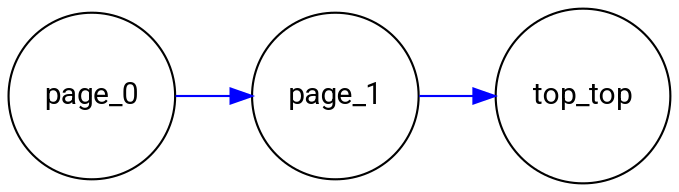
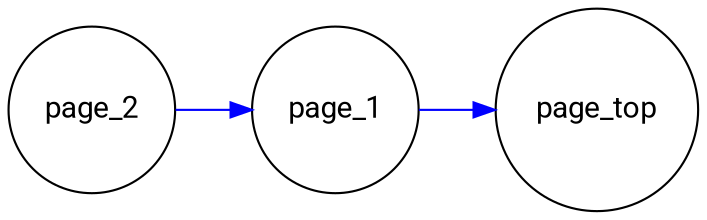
(92, 96) -> (92, 110)
(583, 96) -> (597, 110)
